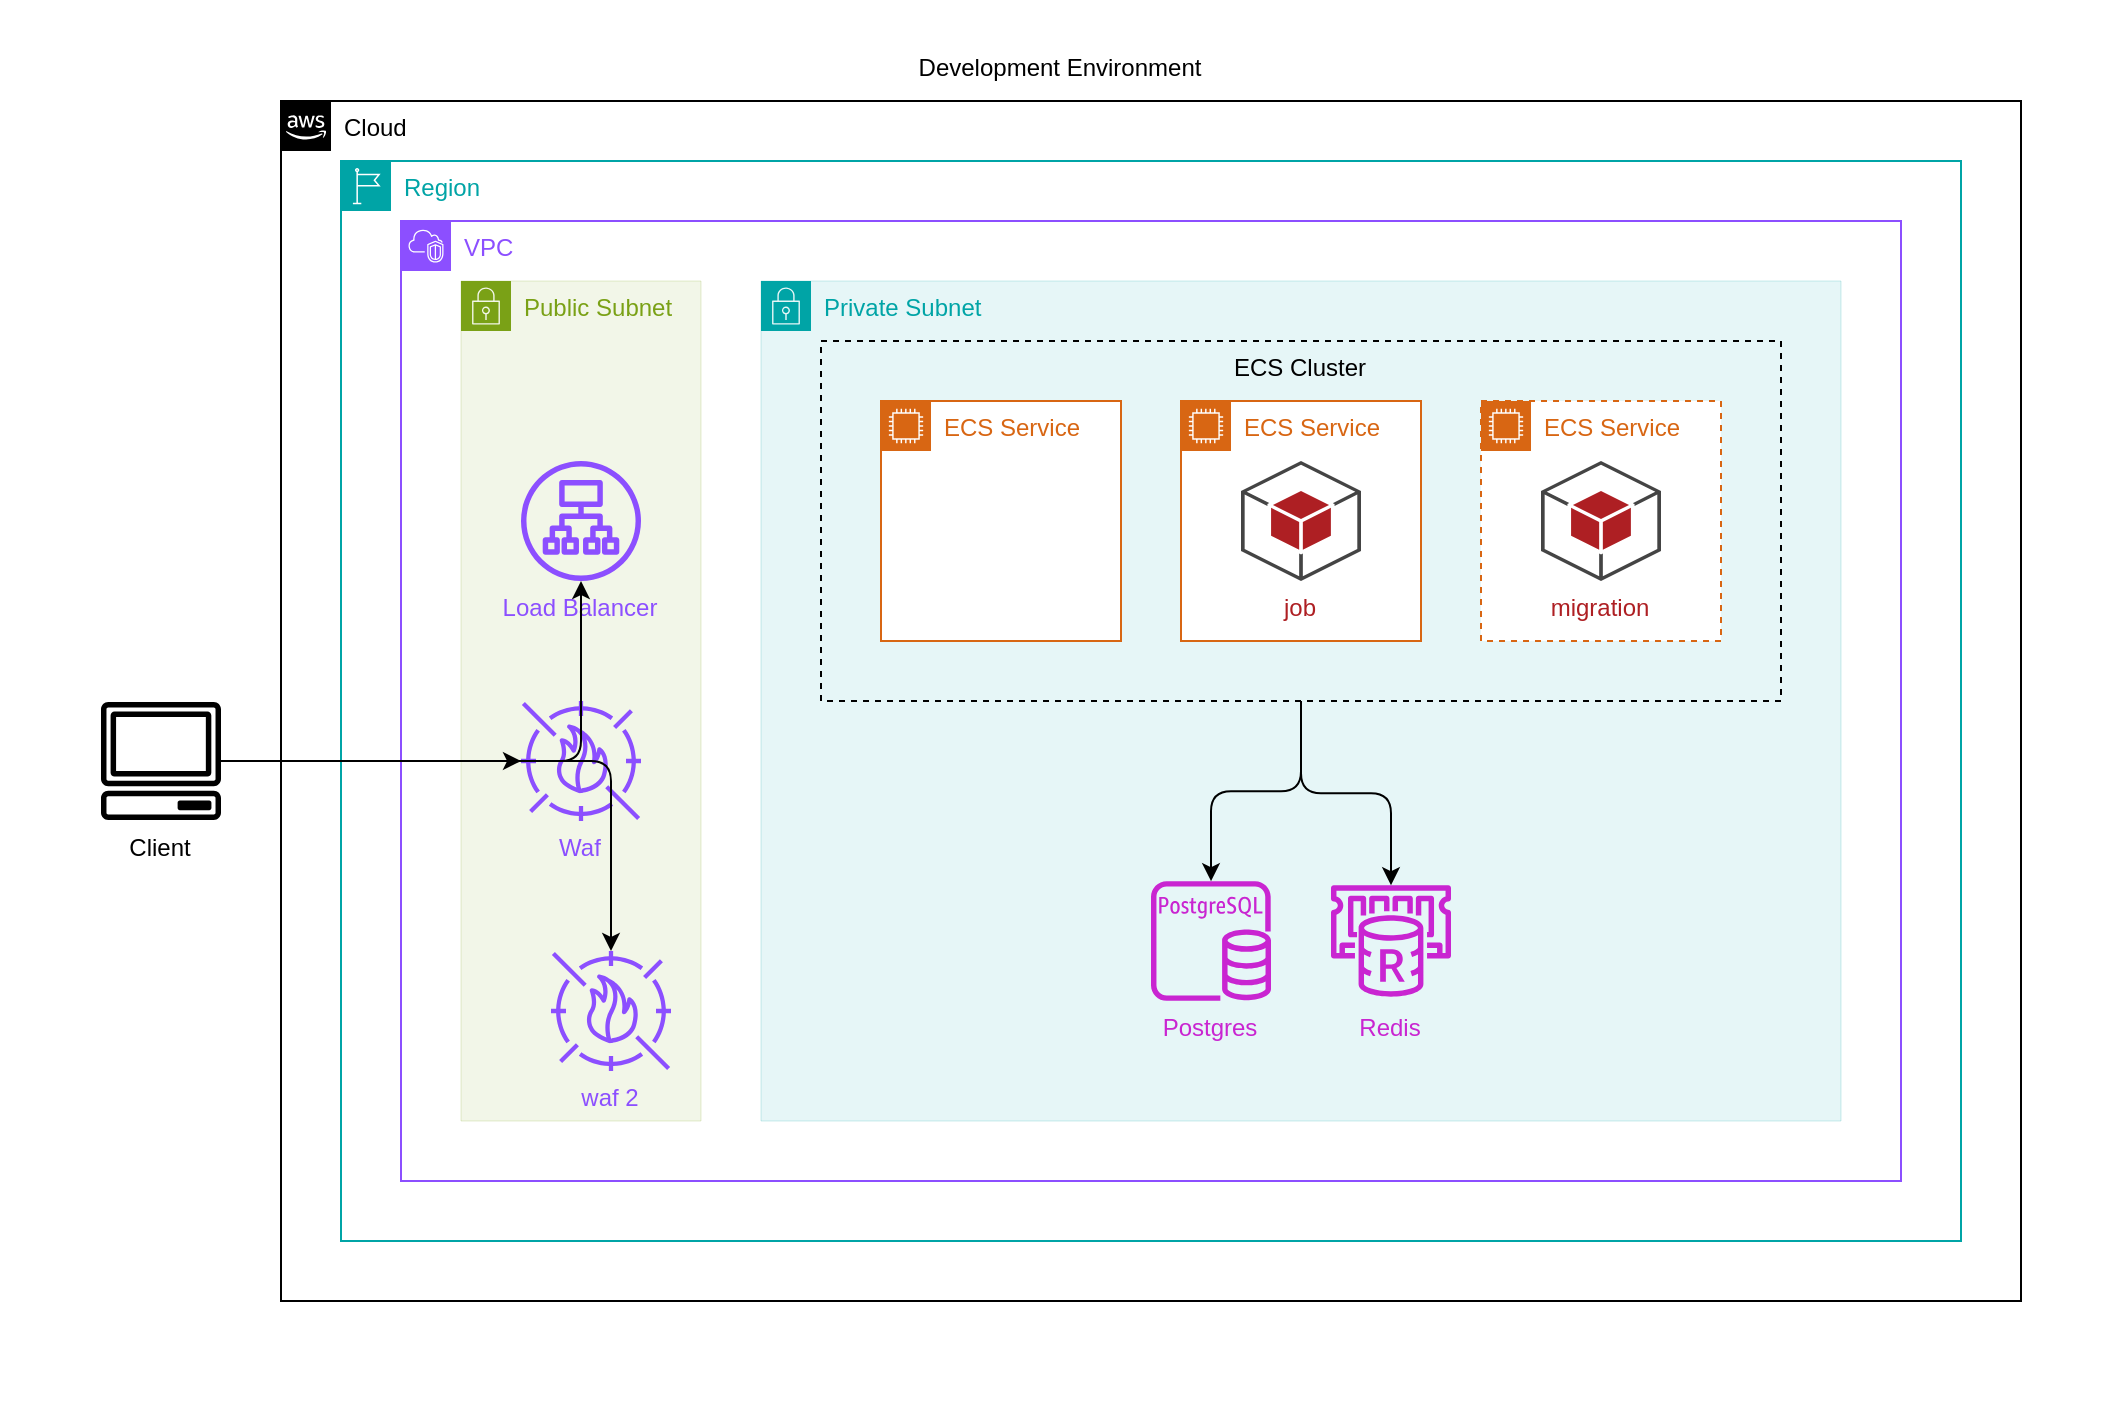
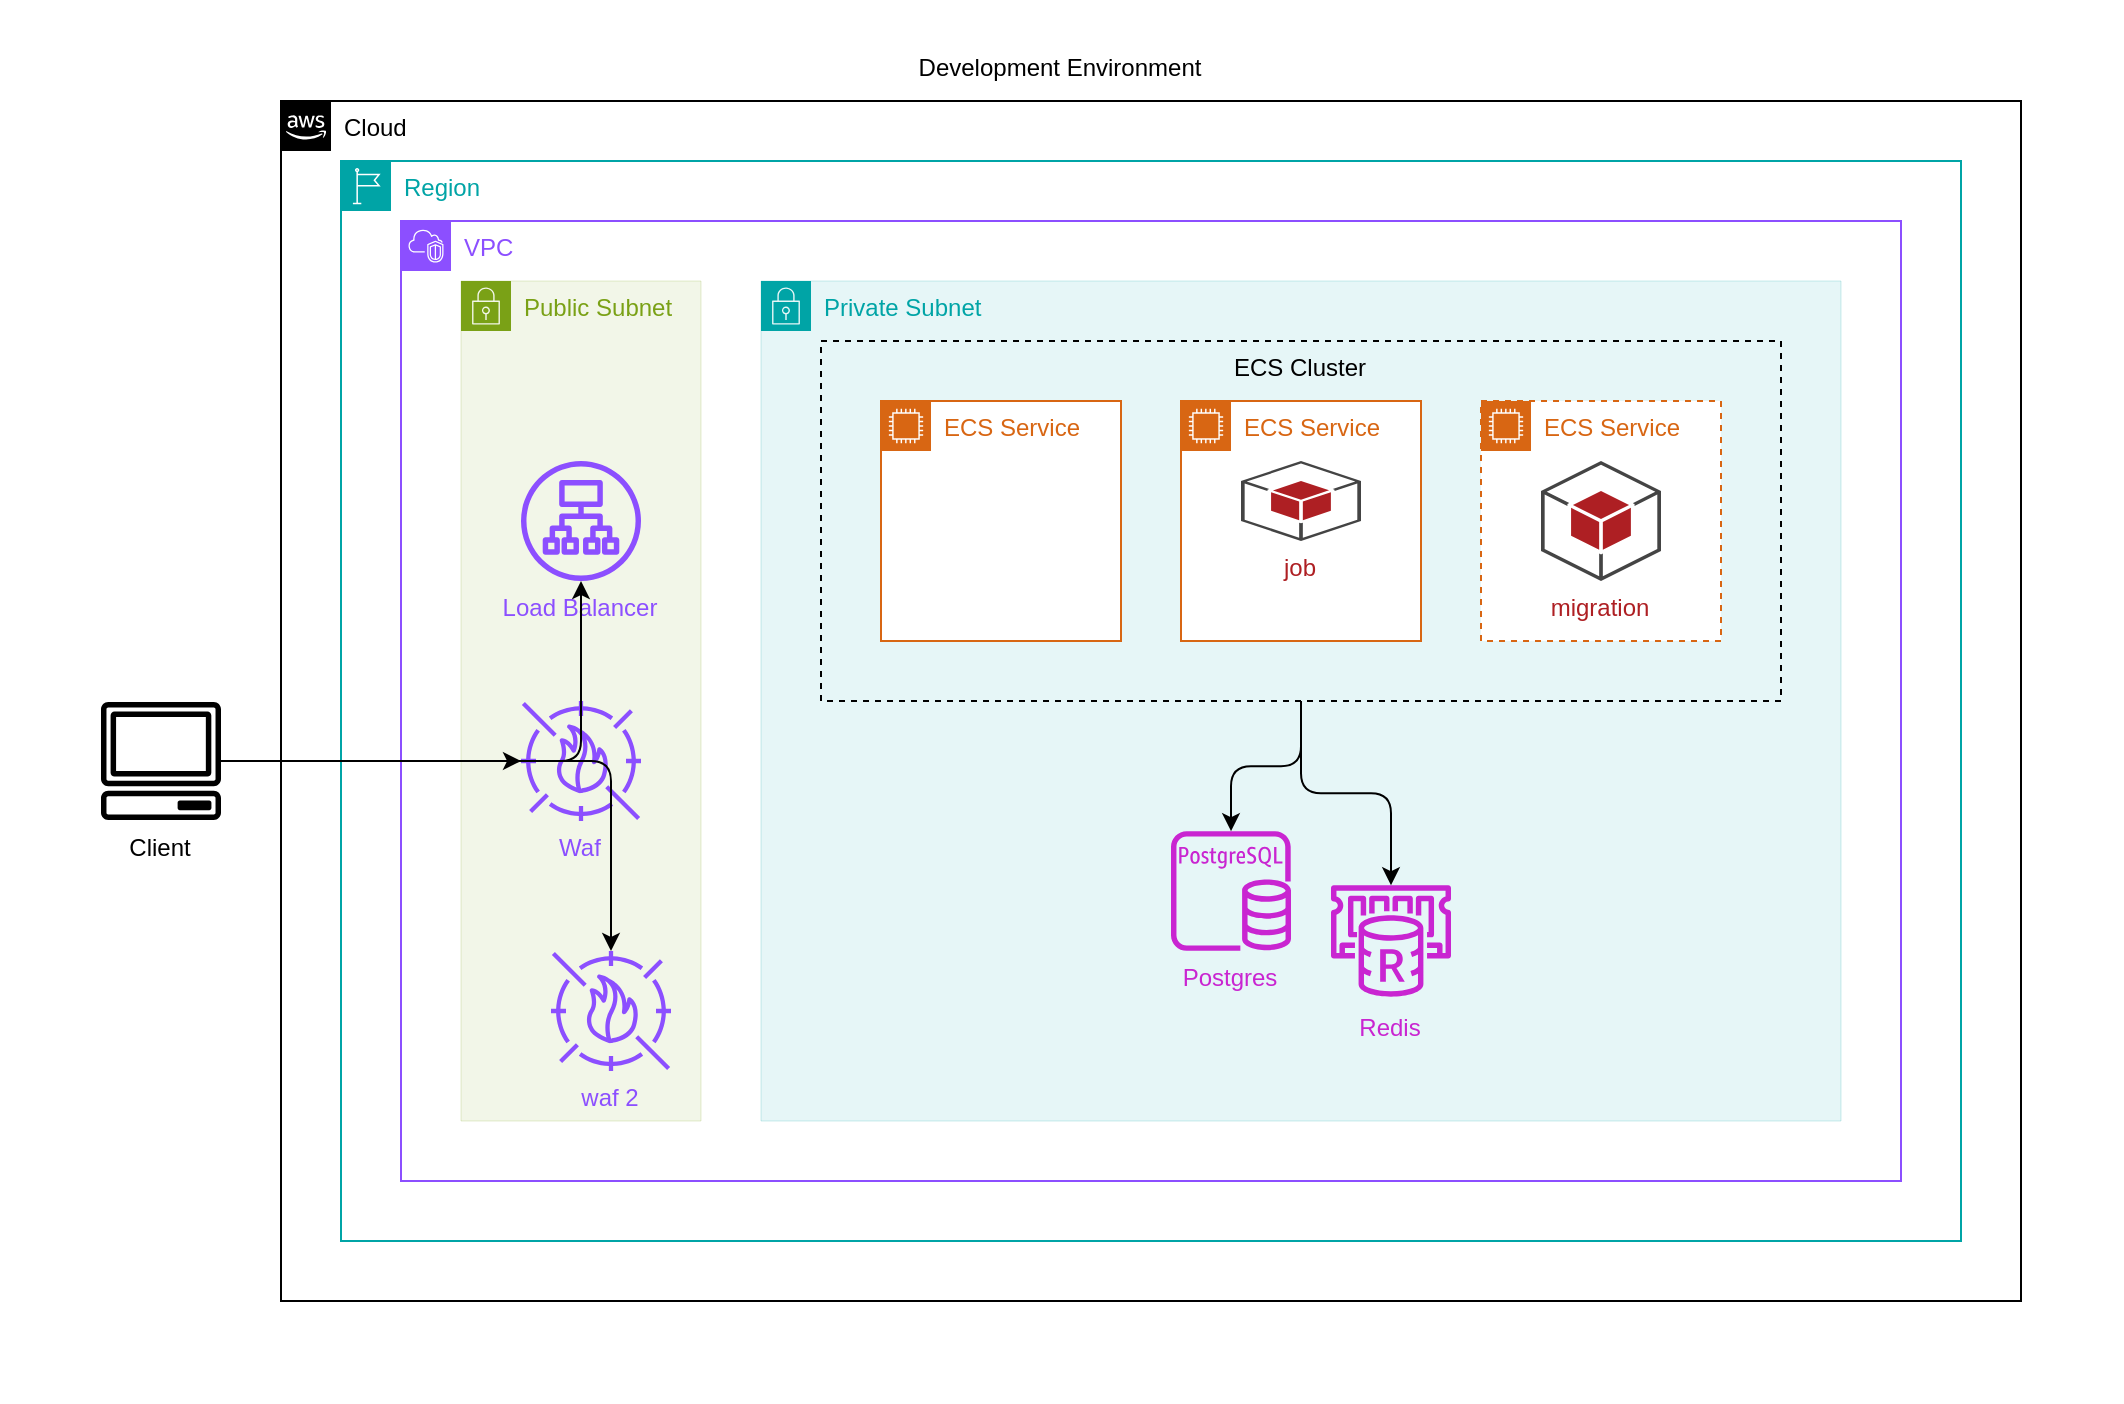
(1301, 521) -> (1301, 501)
(1211, 941) -> (1231, 891)
